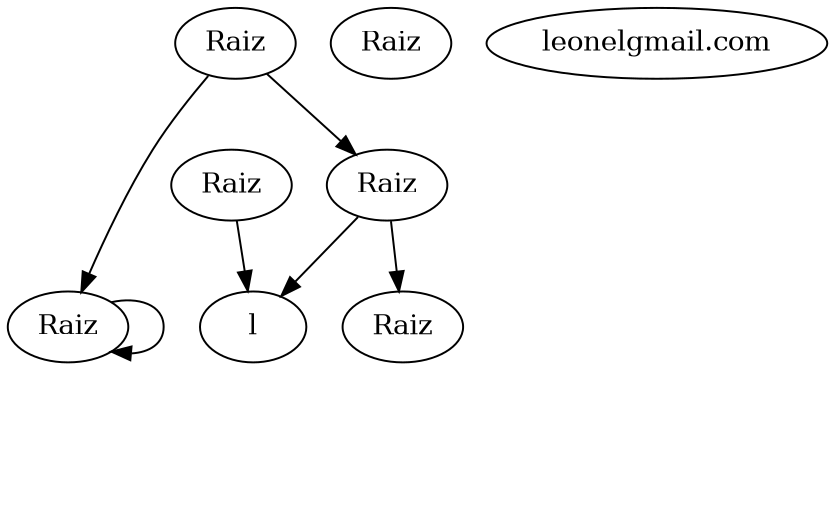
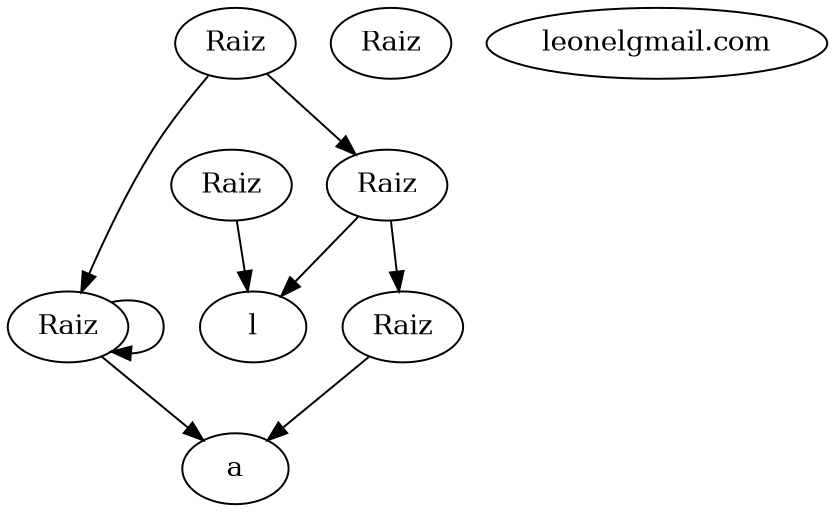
none -> (235, 469)
